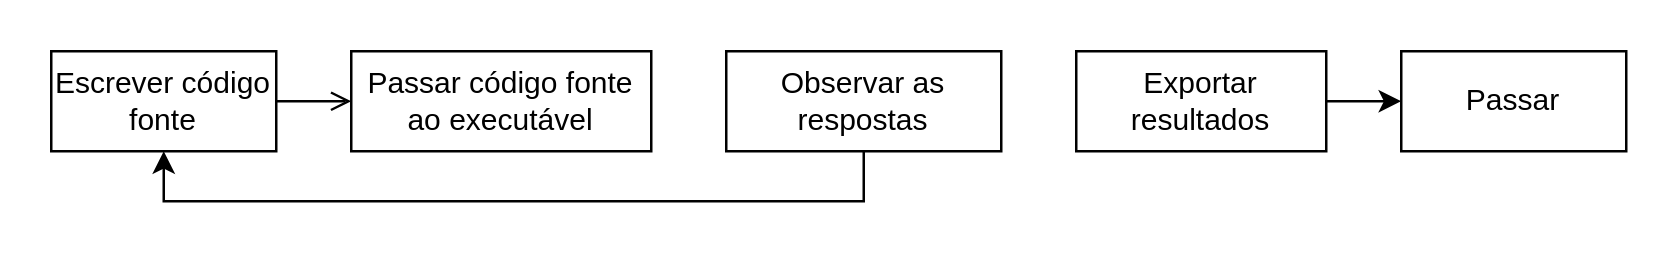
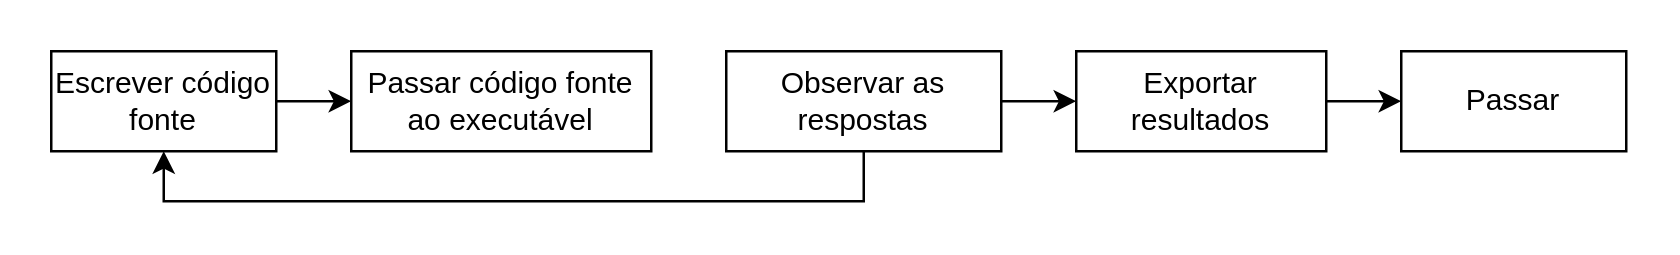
(337, 101) -> (333, 101)
none -> (1030, 101)
